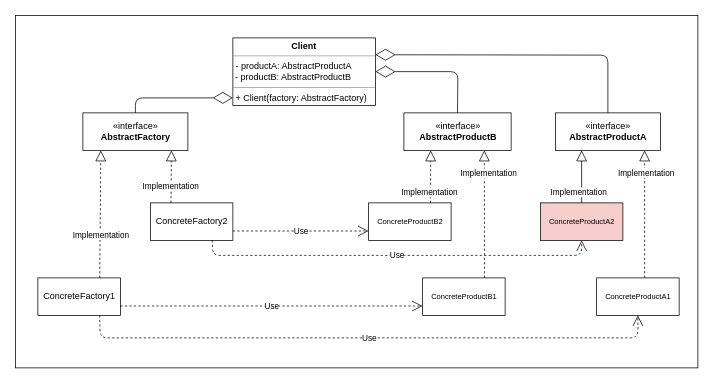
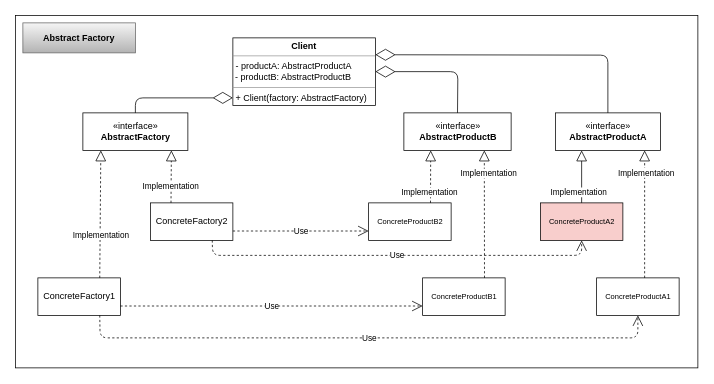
none -> (79, 38)
